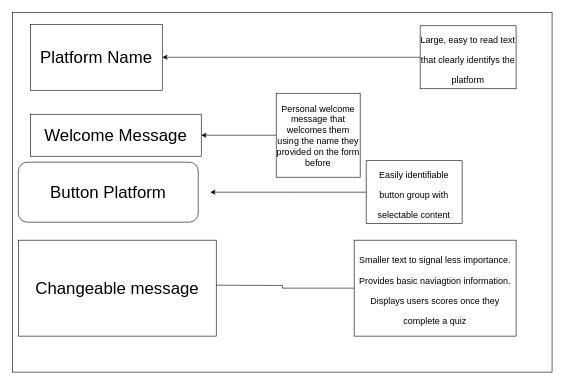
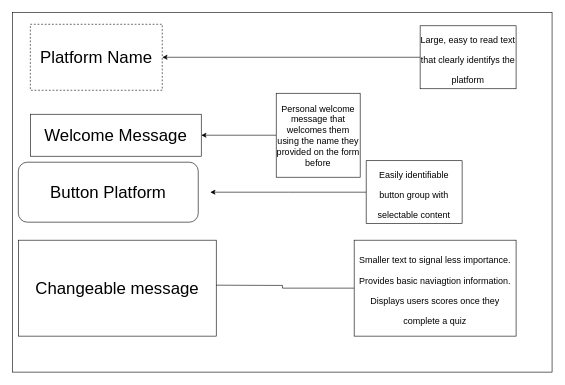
(96, 57) -> (96, 57)
